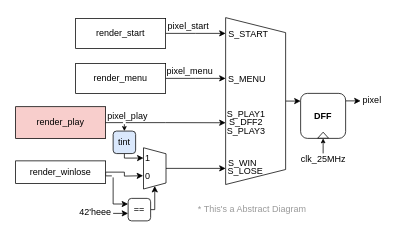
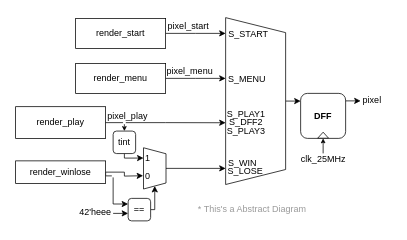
(60, 123) -> (60, 123)
(124, 142) -> (124, 142)
